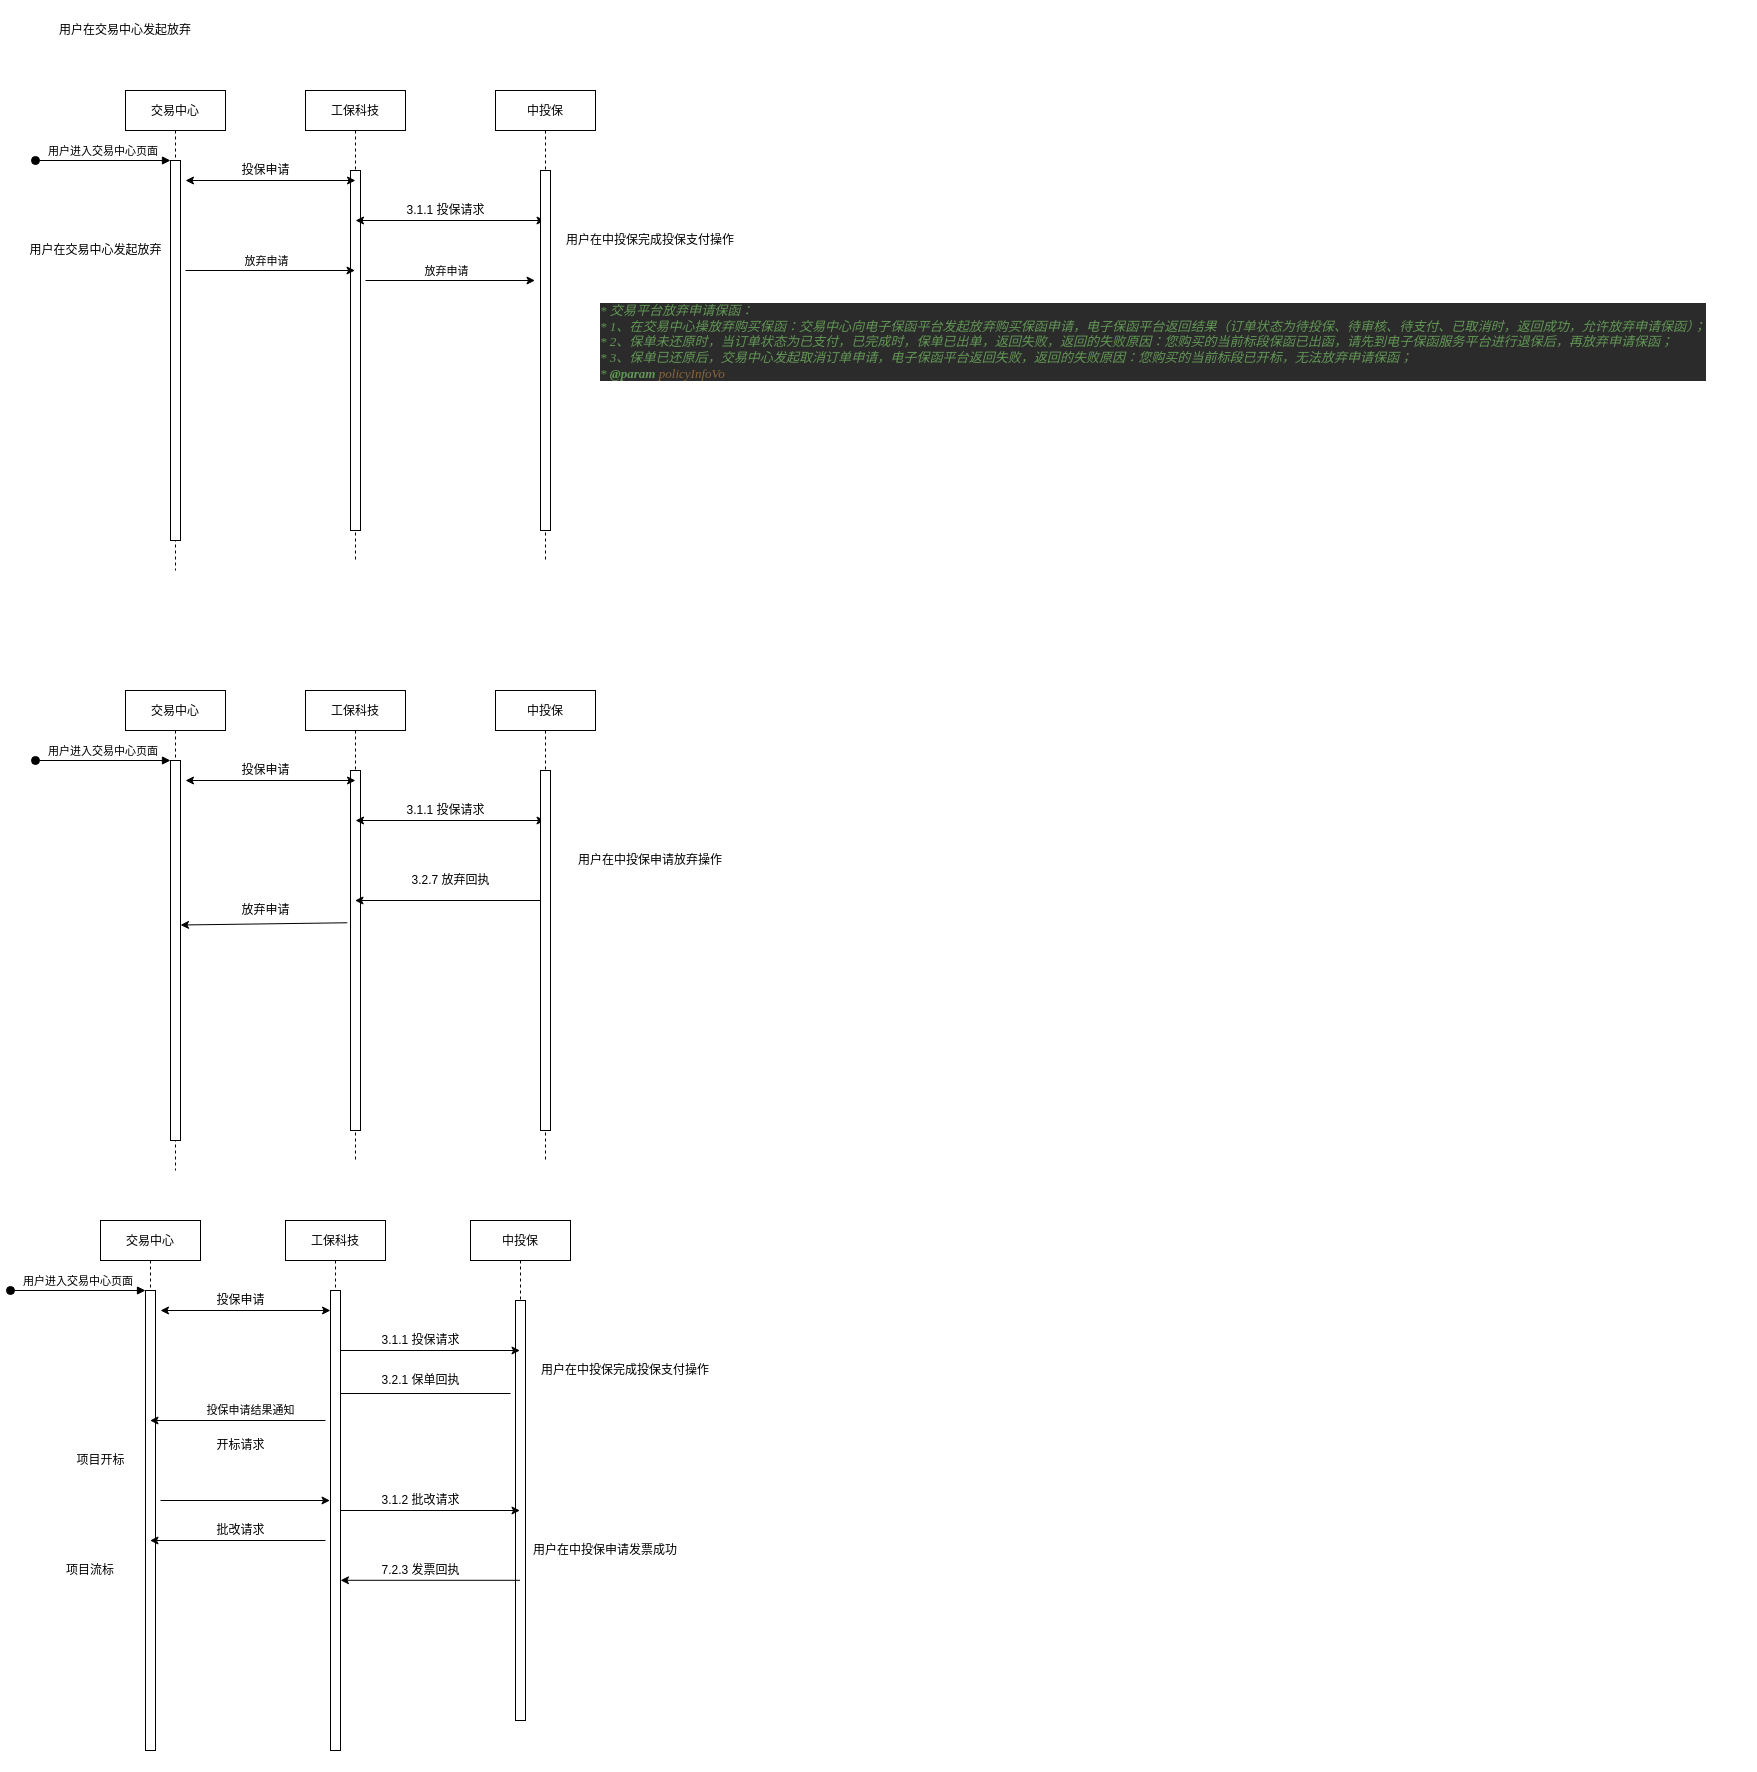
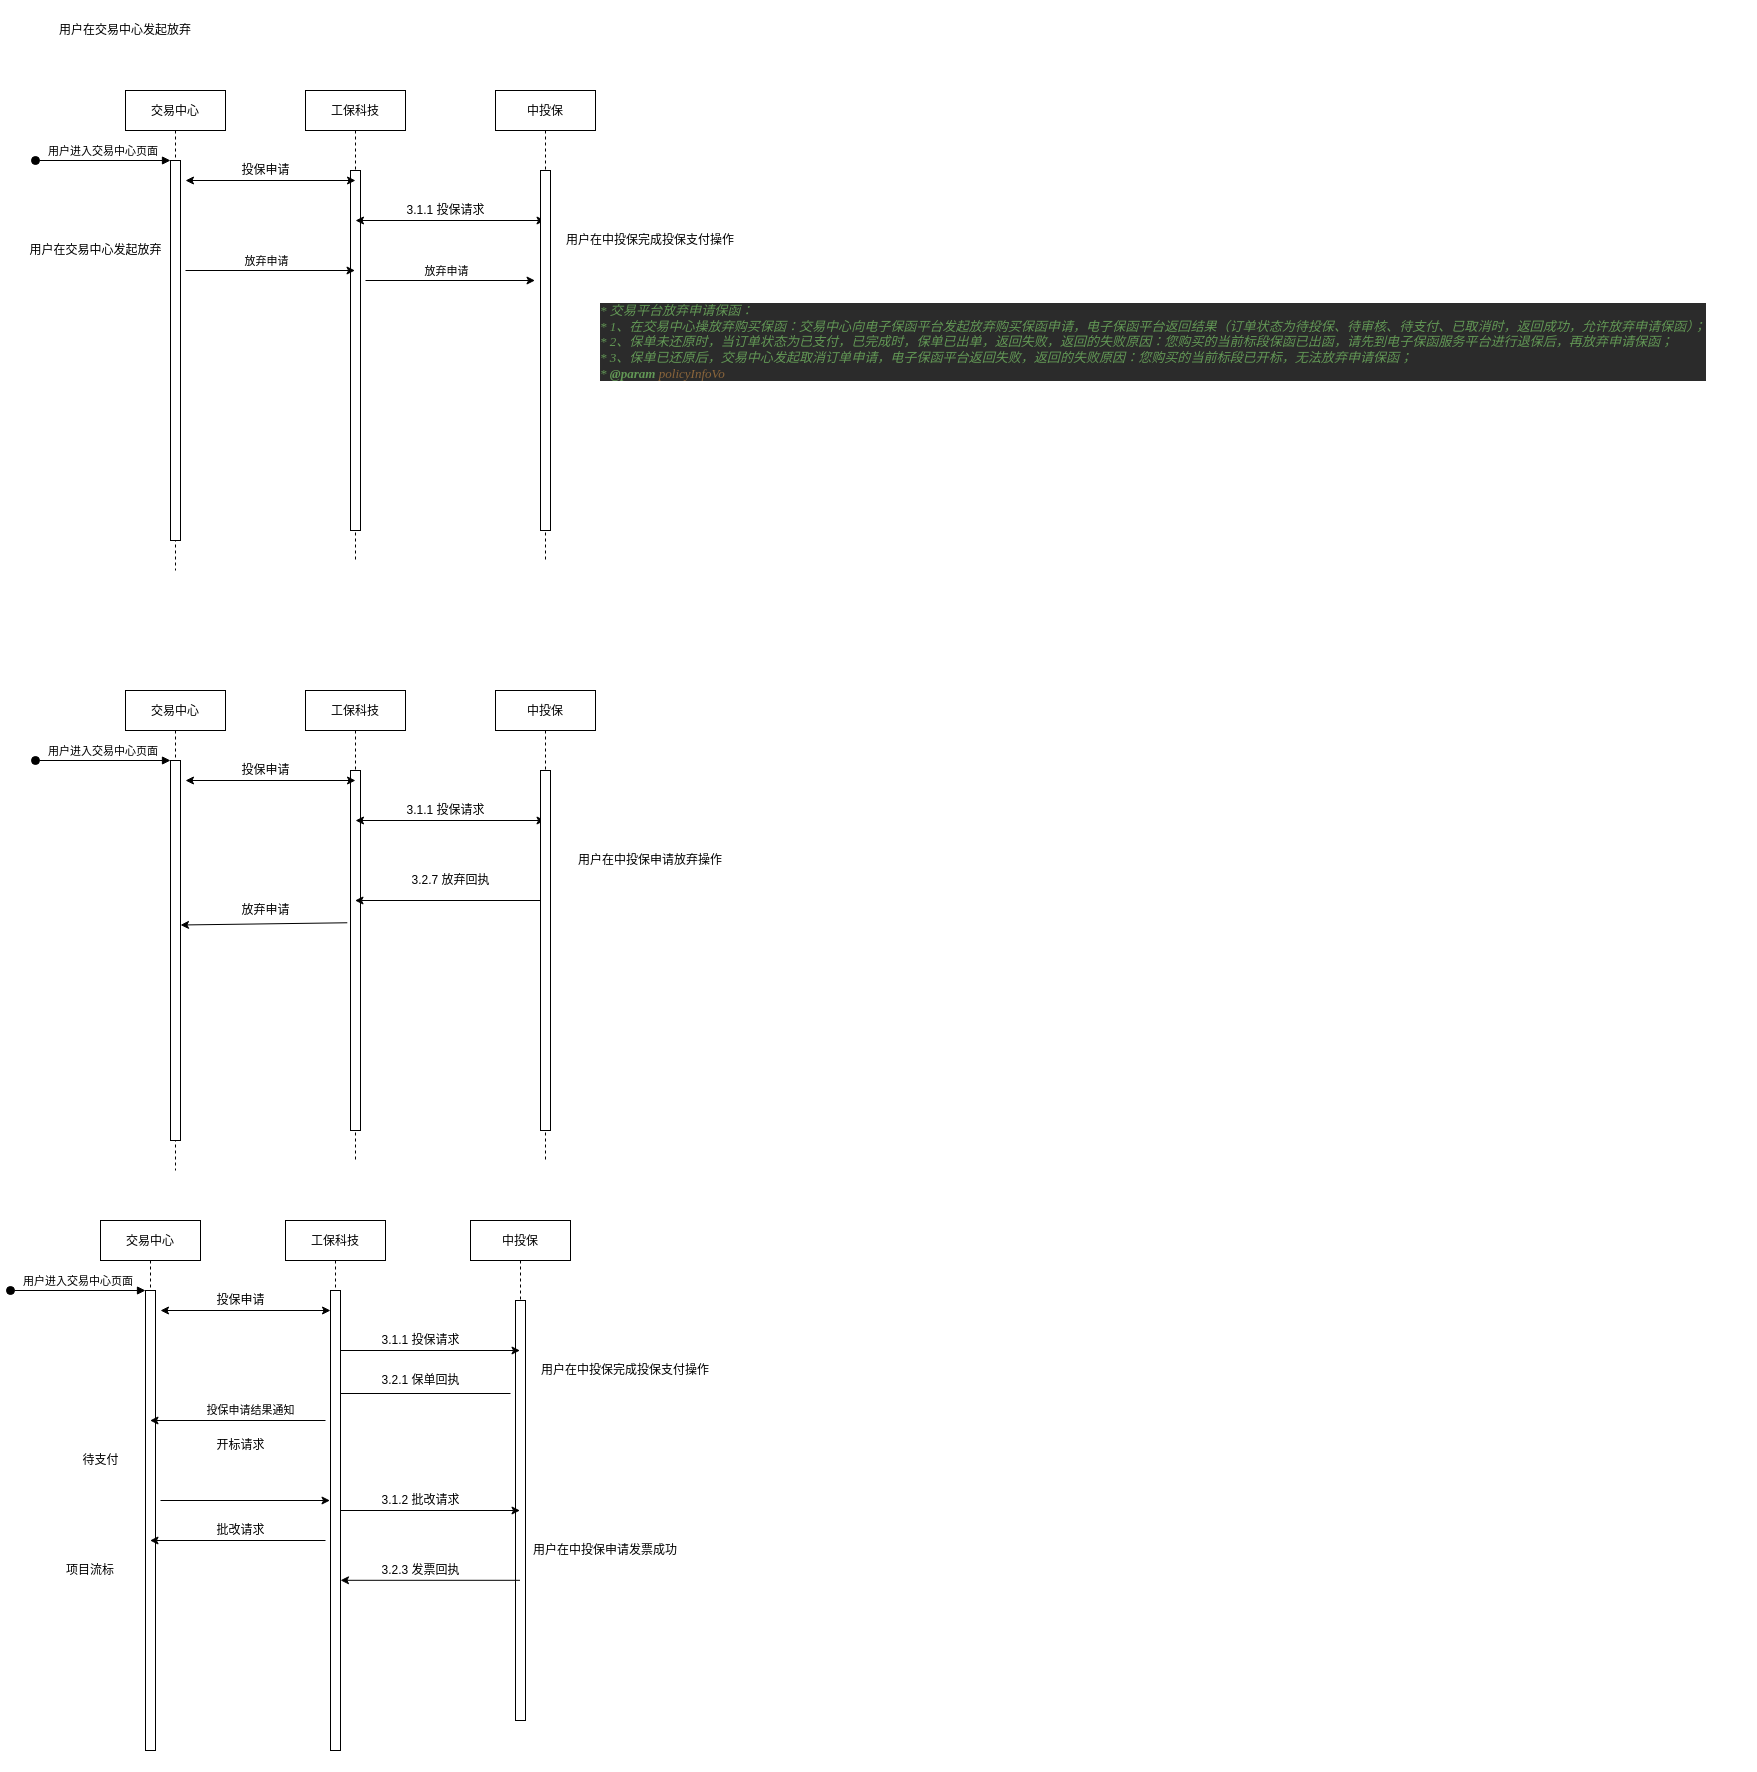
(101, 1461) -> (101, 1461)
(421, 1571) -> (421, 1571)
